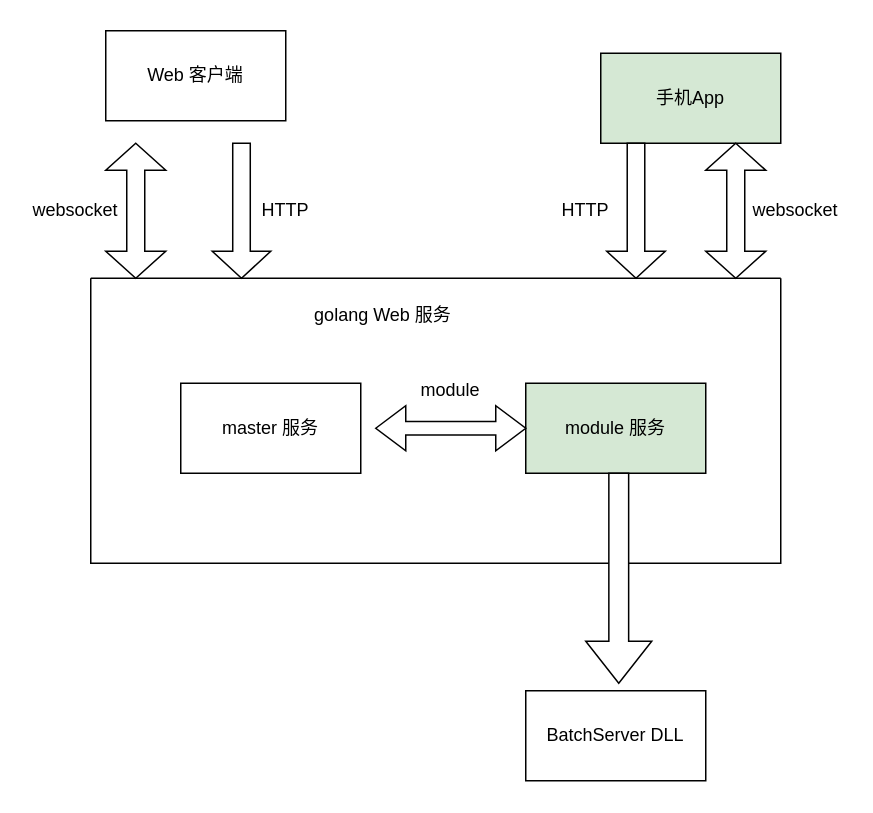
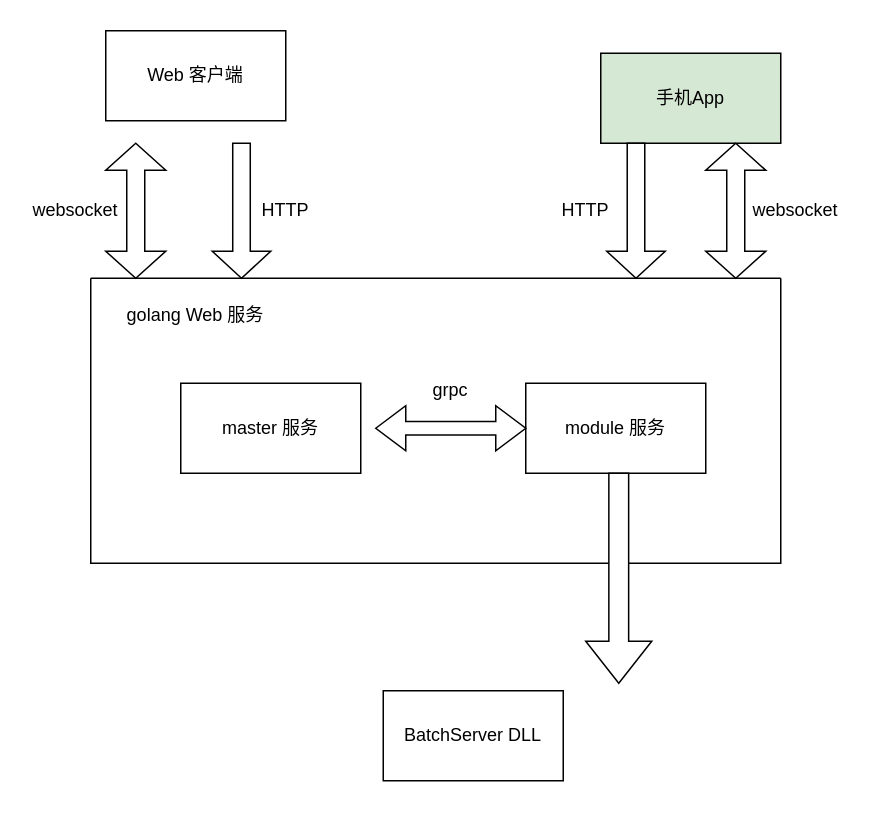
(383, 316) -> (196, 316)
(451, 391) -> (451, 391)
(616, 428) -> (616, 428)
(616, 736) -> (473, 736)
